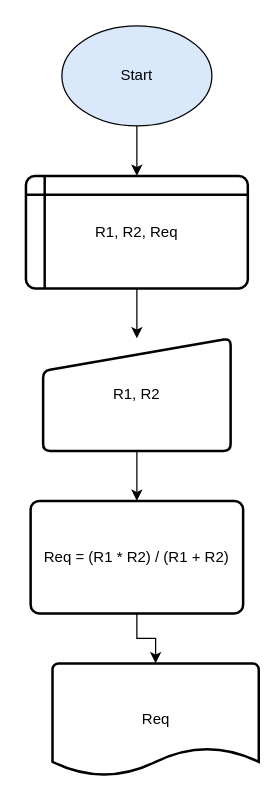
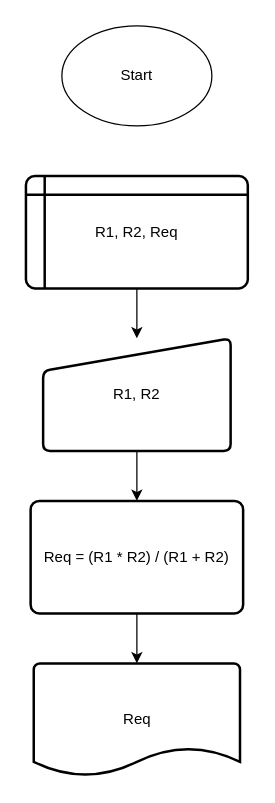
(137, 76) -> (137, 76)
(137, 147) -> none
(156, 719) -> (137, 719)
